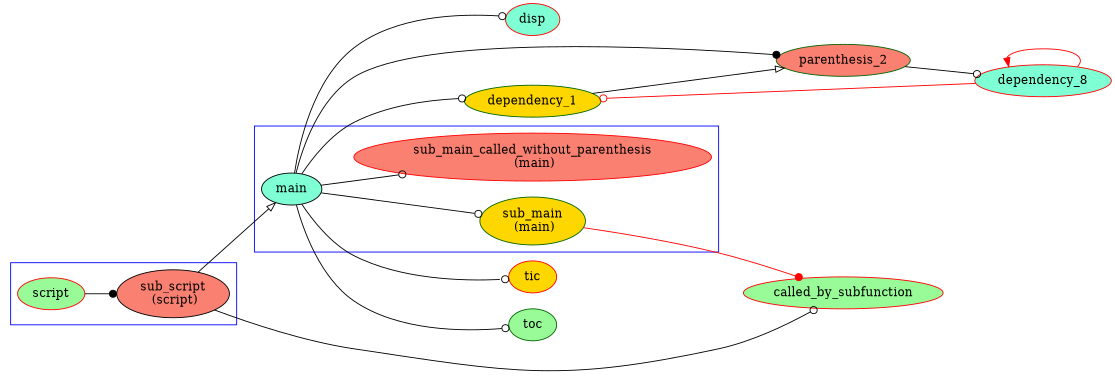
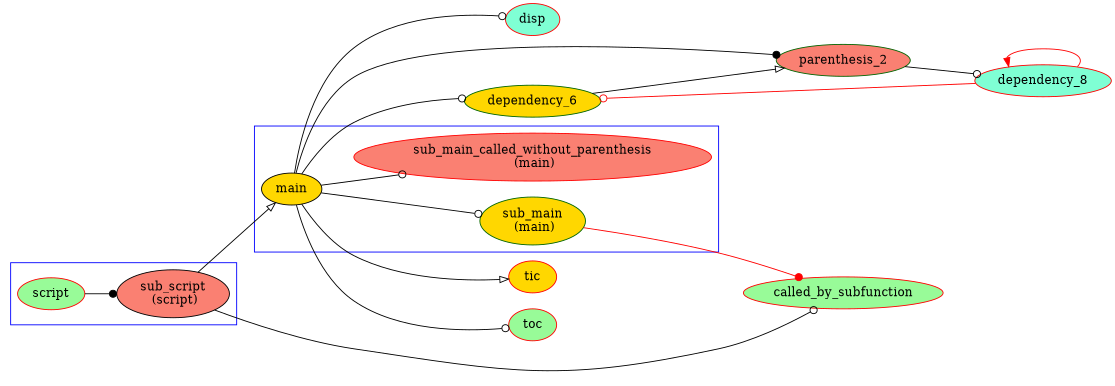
(533, 101) -> (533, 101)
(292, 189) -> (292, 189)
(389, 269) -> (389, 269)
(533, 325) -> (533, 325)
